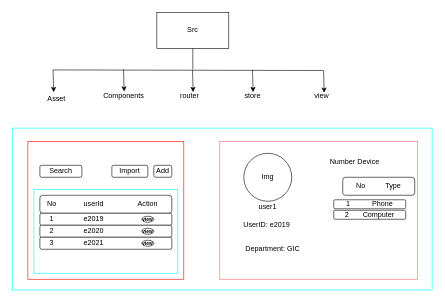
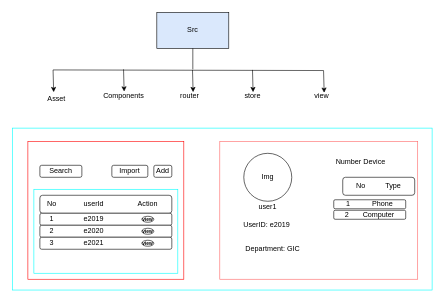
(193, 30) -> (193, 30)
(355, 162) -> (361, 162)
